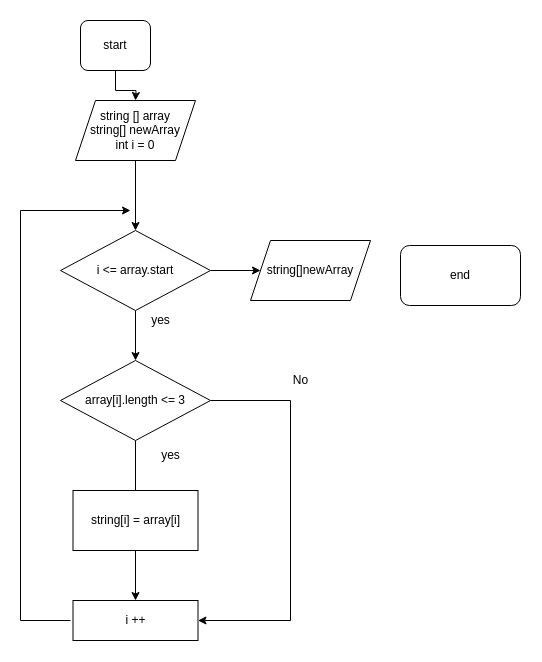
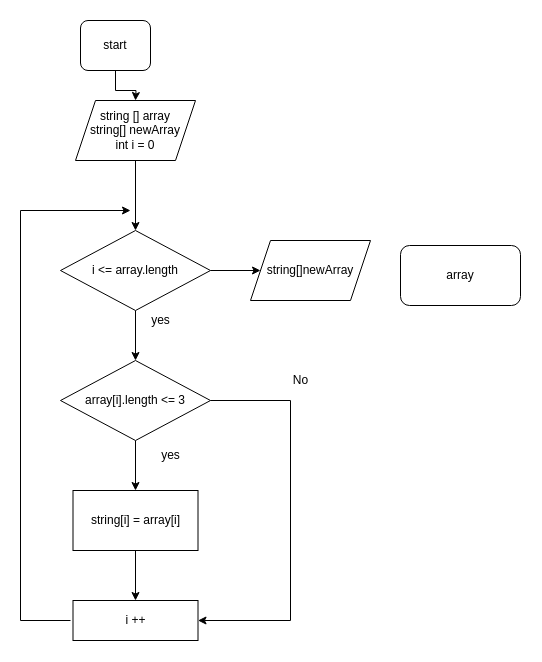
(136, 271) -> (136, 271)
(461, 276) -> (461, 276)
(136, 484) -> (136, 482)
